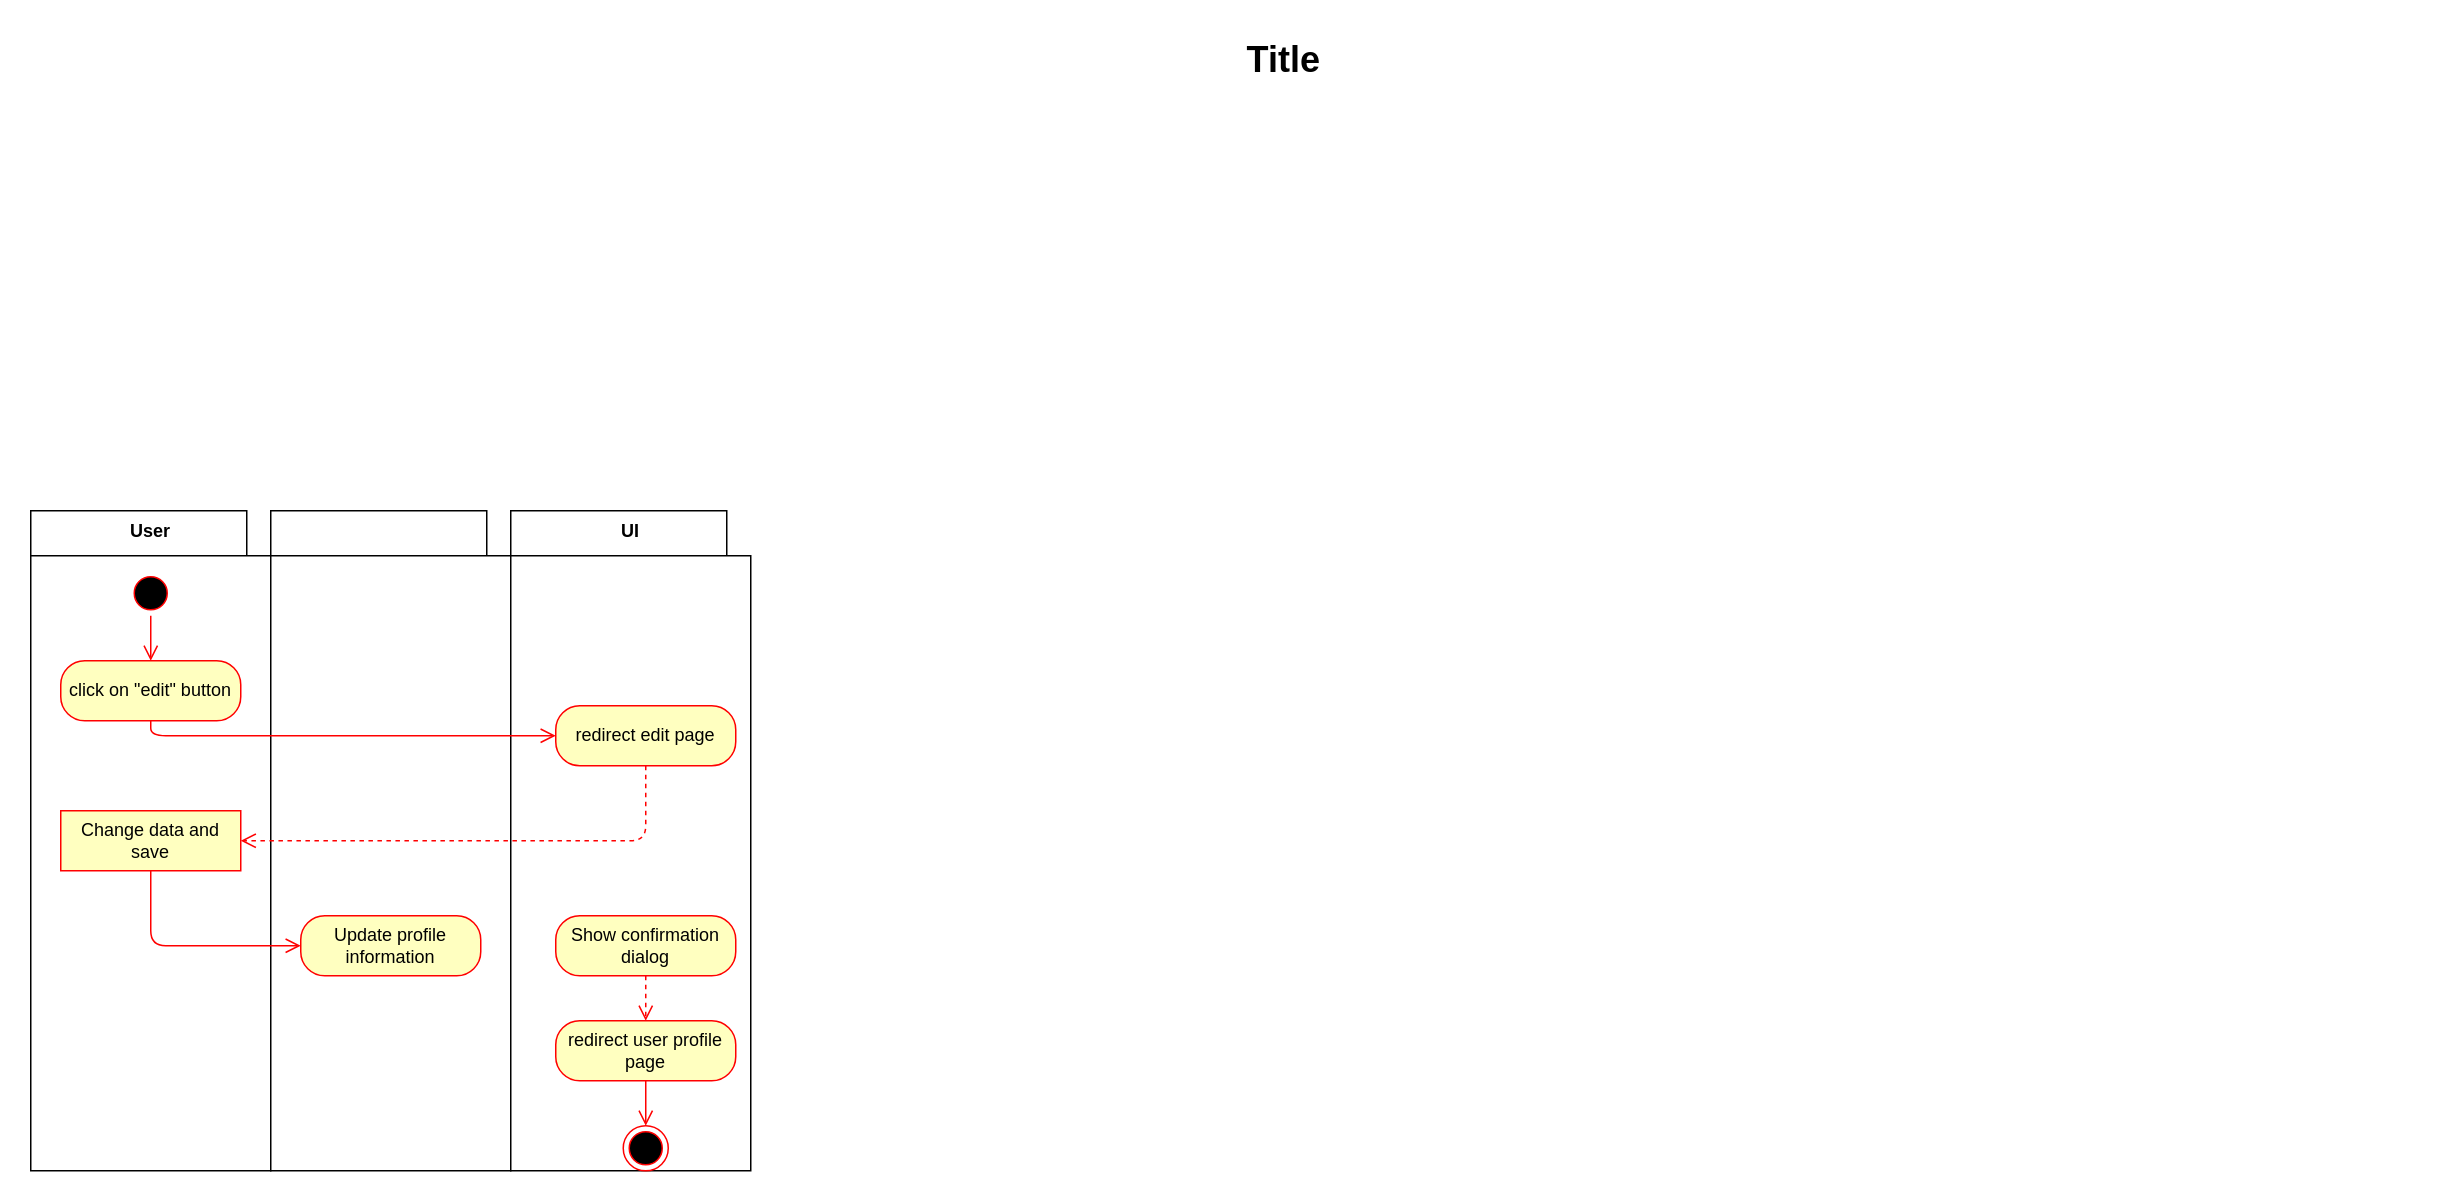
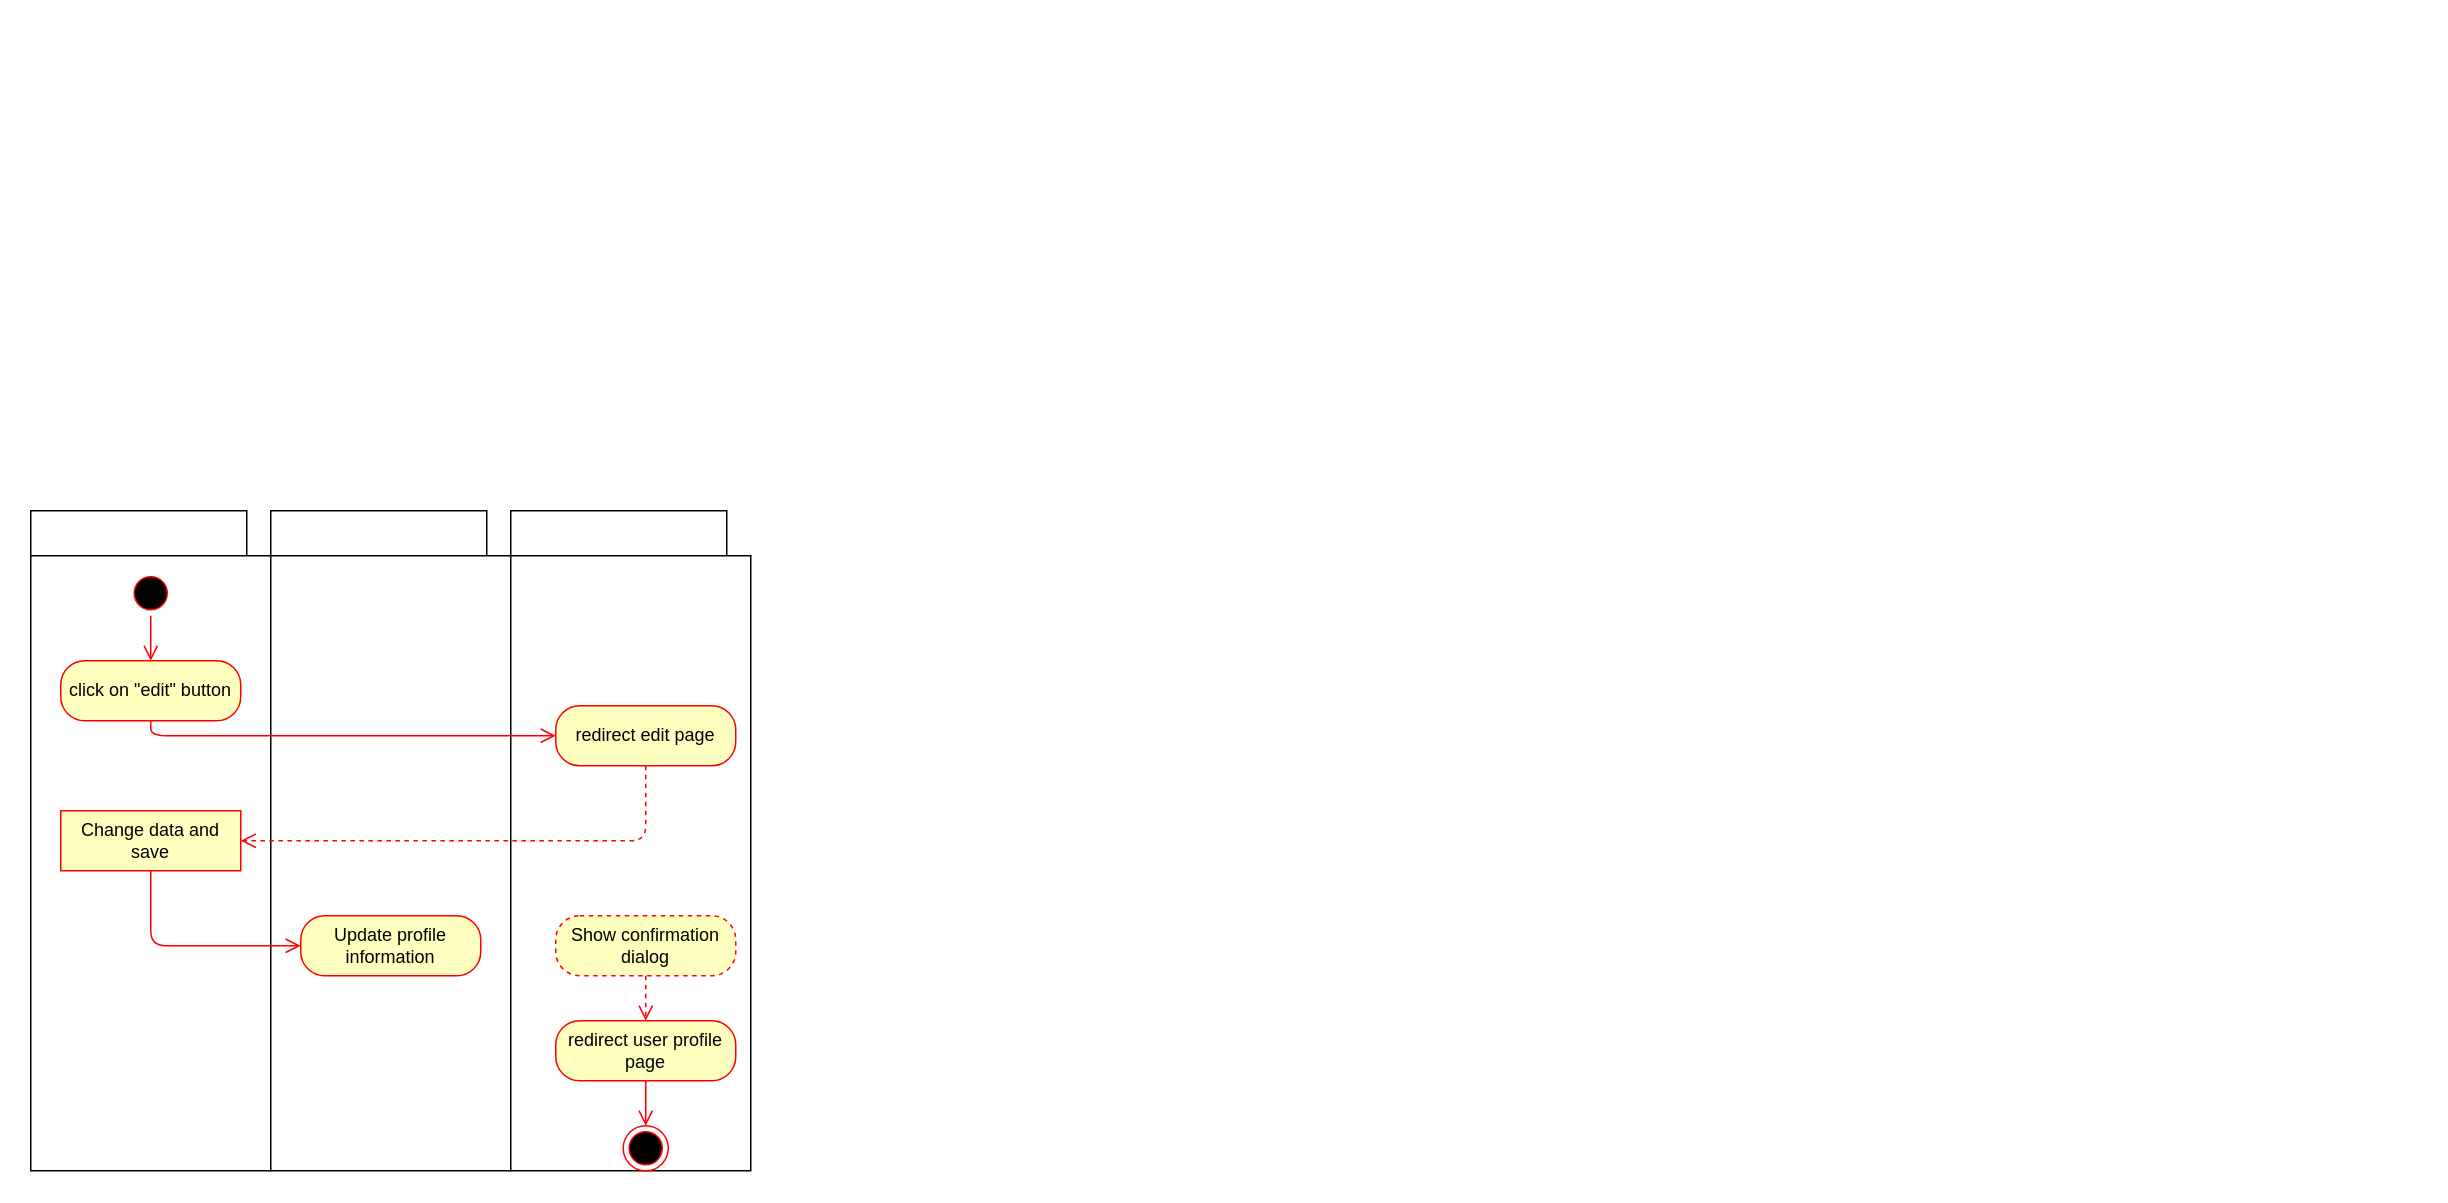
(1283, 61) -> none
(151, 530) -> none
(631, 530) -> none
(646, 946) -> (646, 946)
